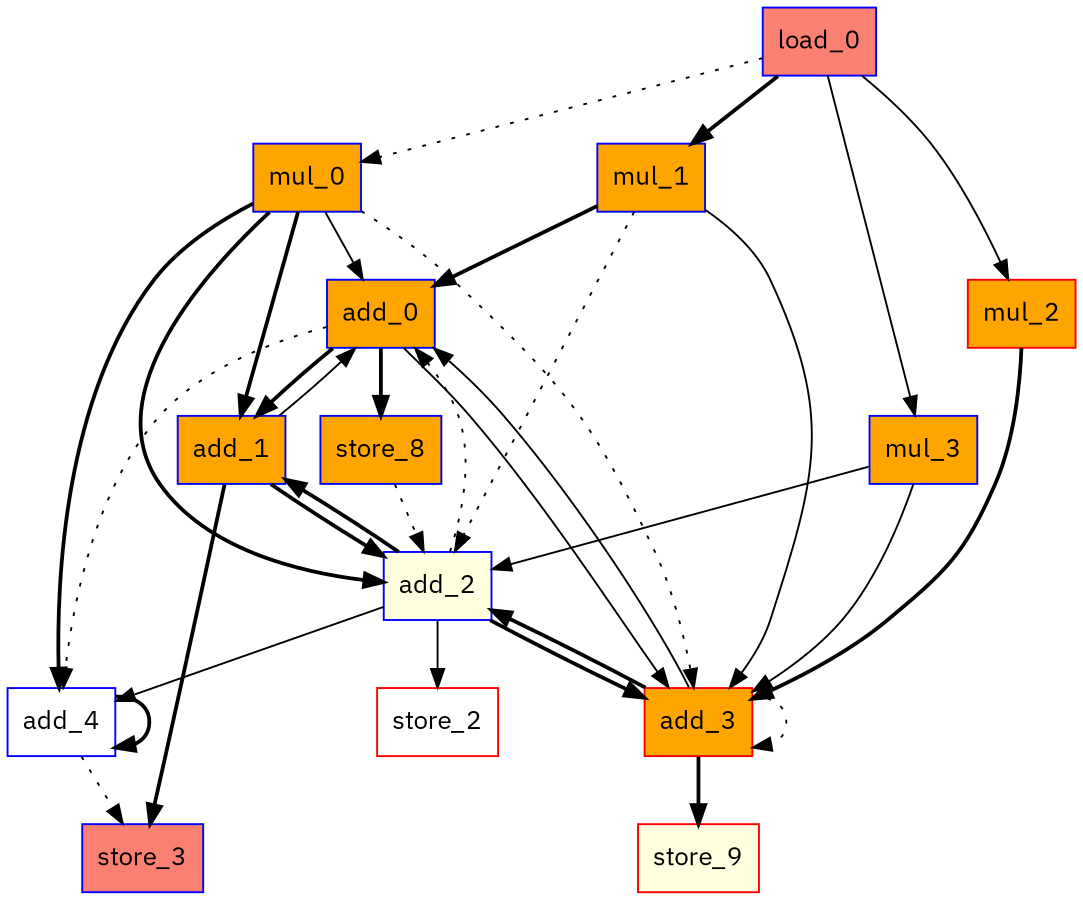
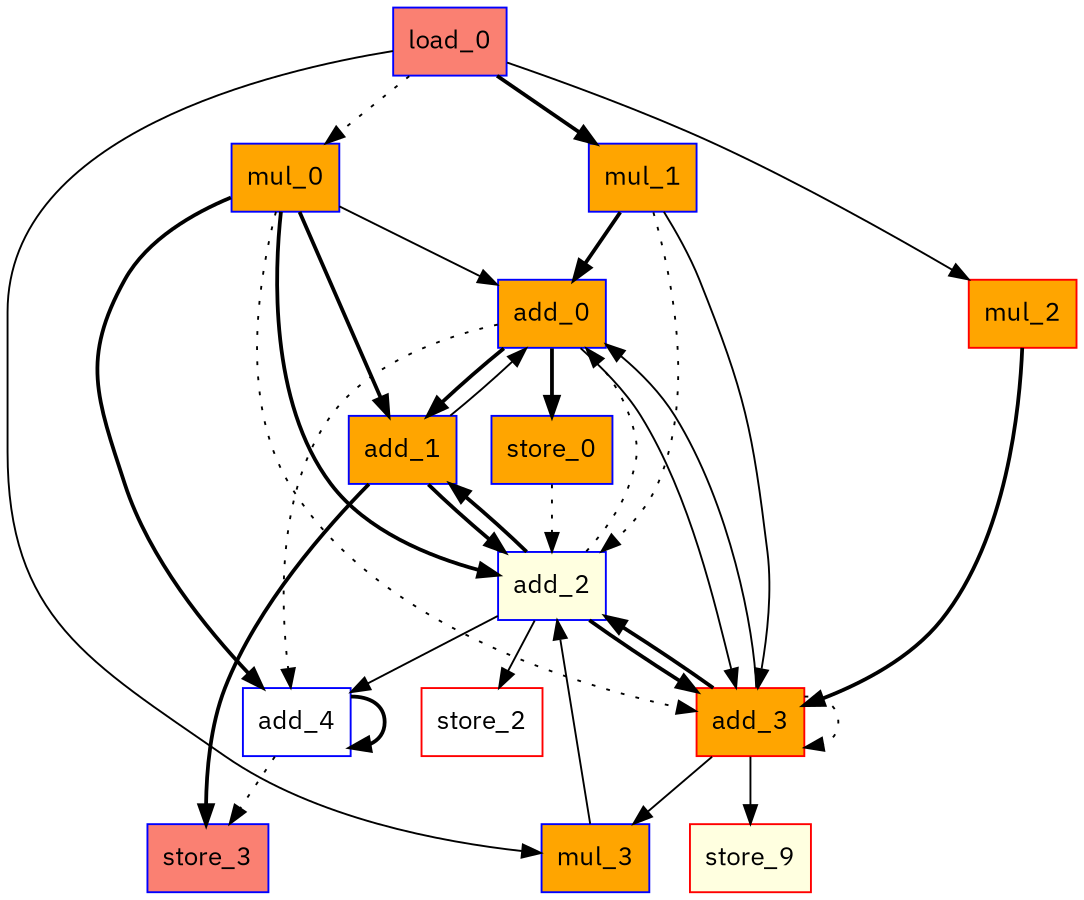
(381, 450) -> (552, 450)
(860, 597) -> (680, 784)
(698, 781) -> (750, 781)
